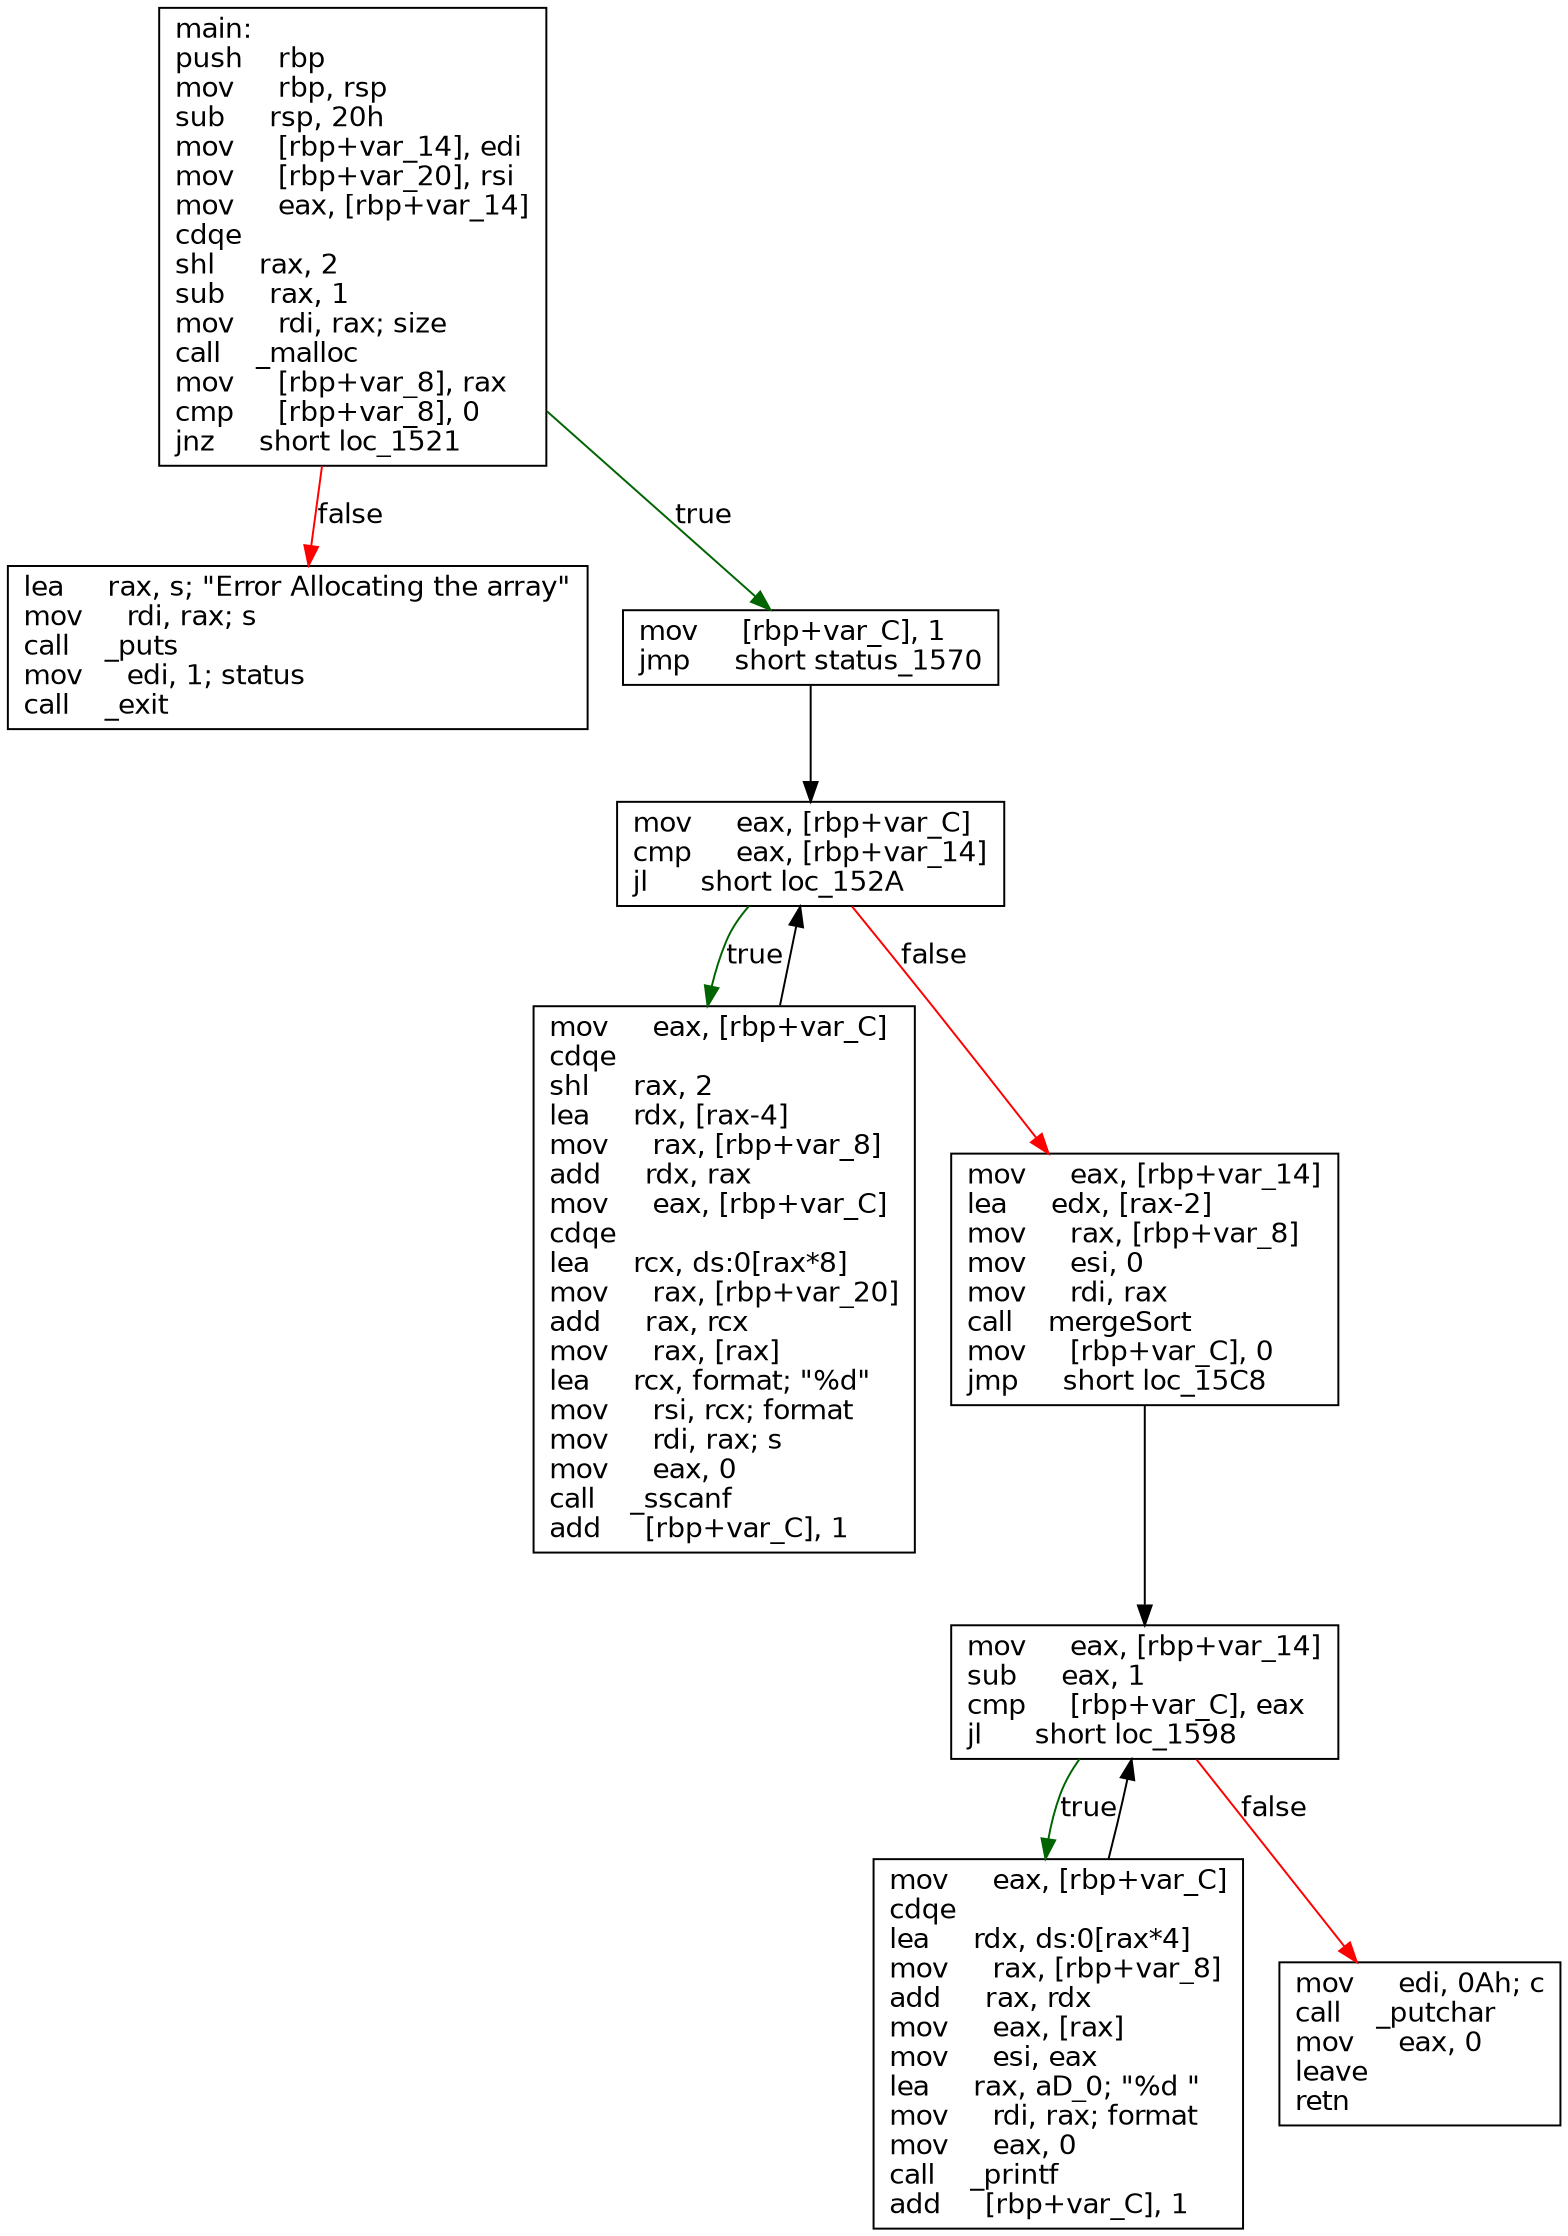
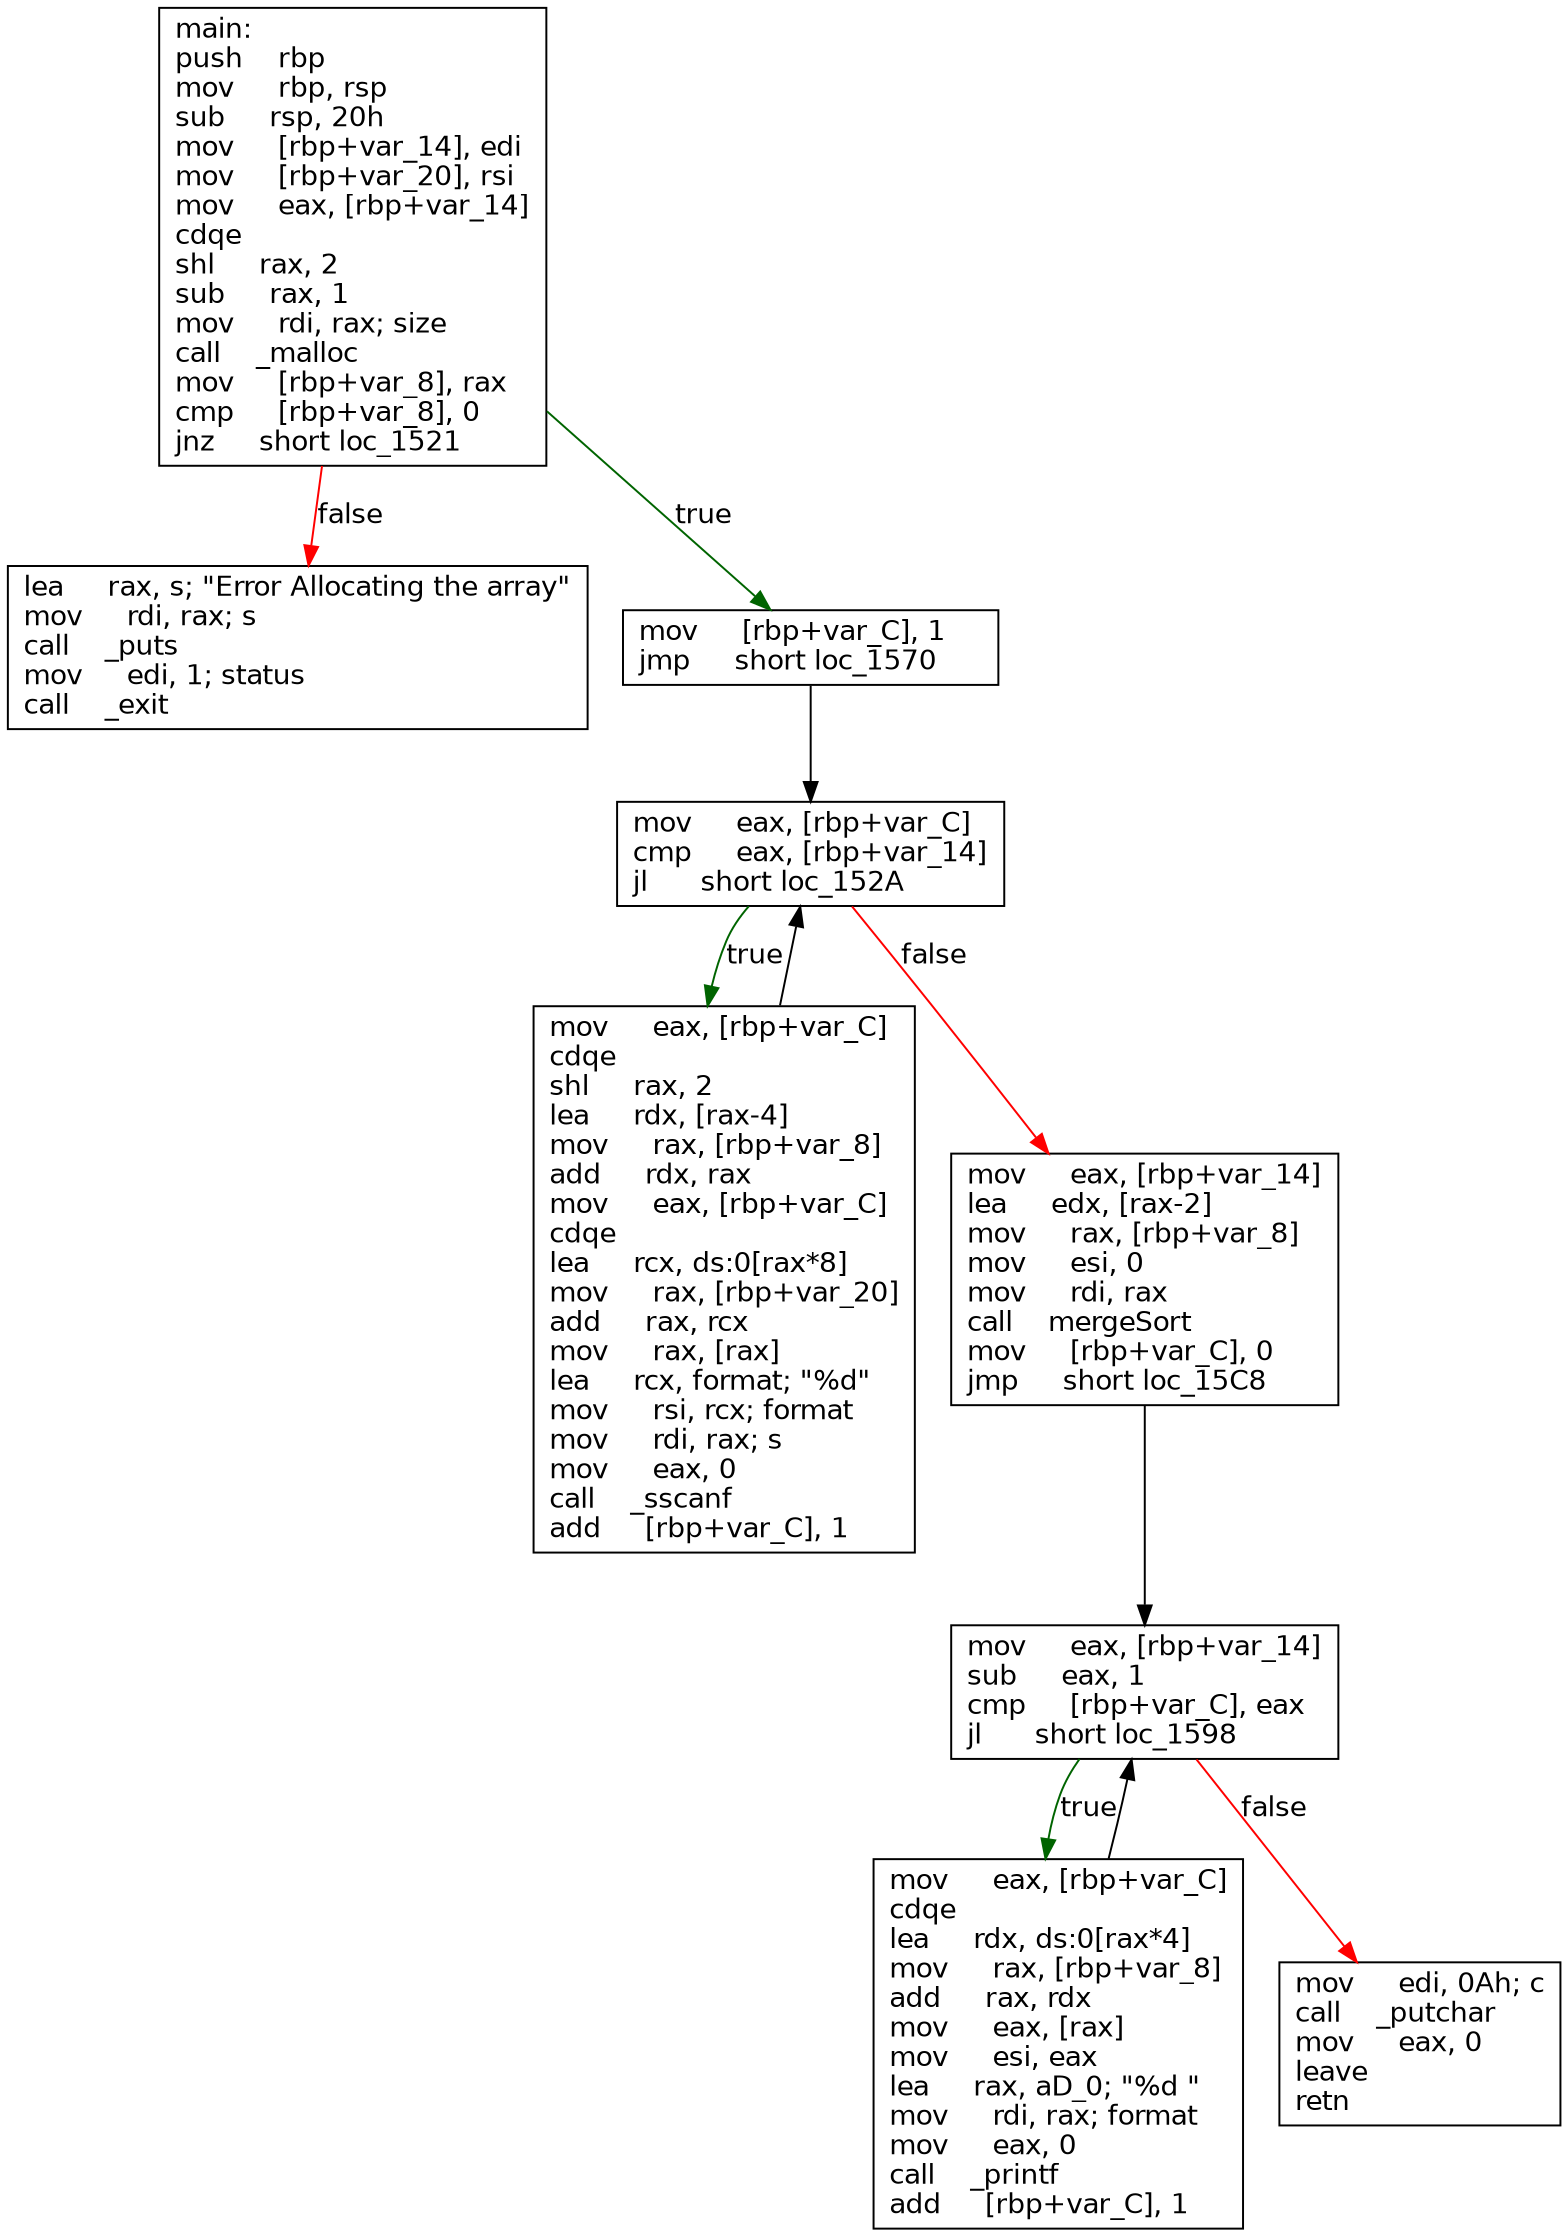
(811, 648) -> (811, 648)
